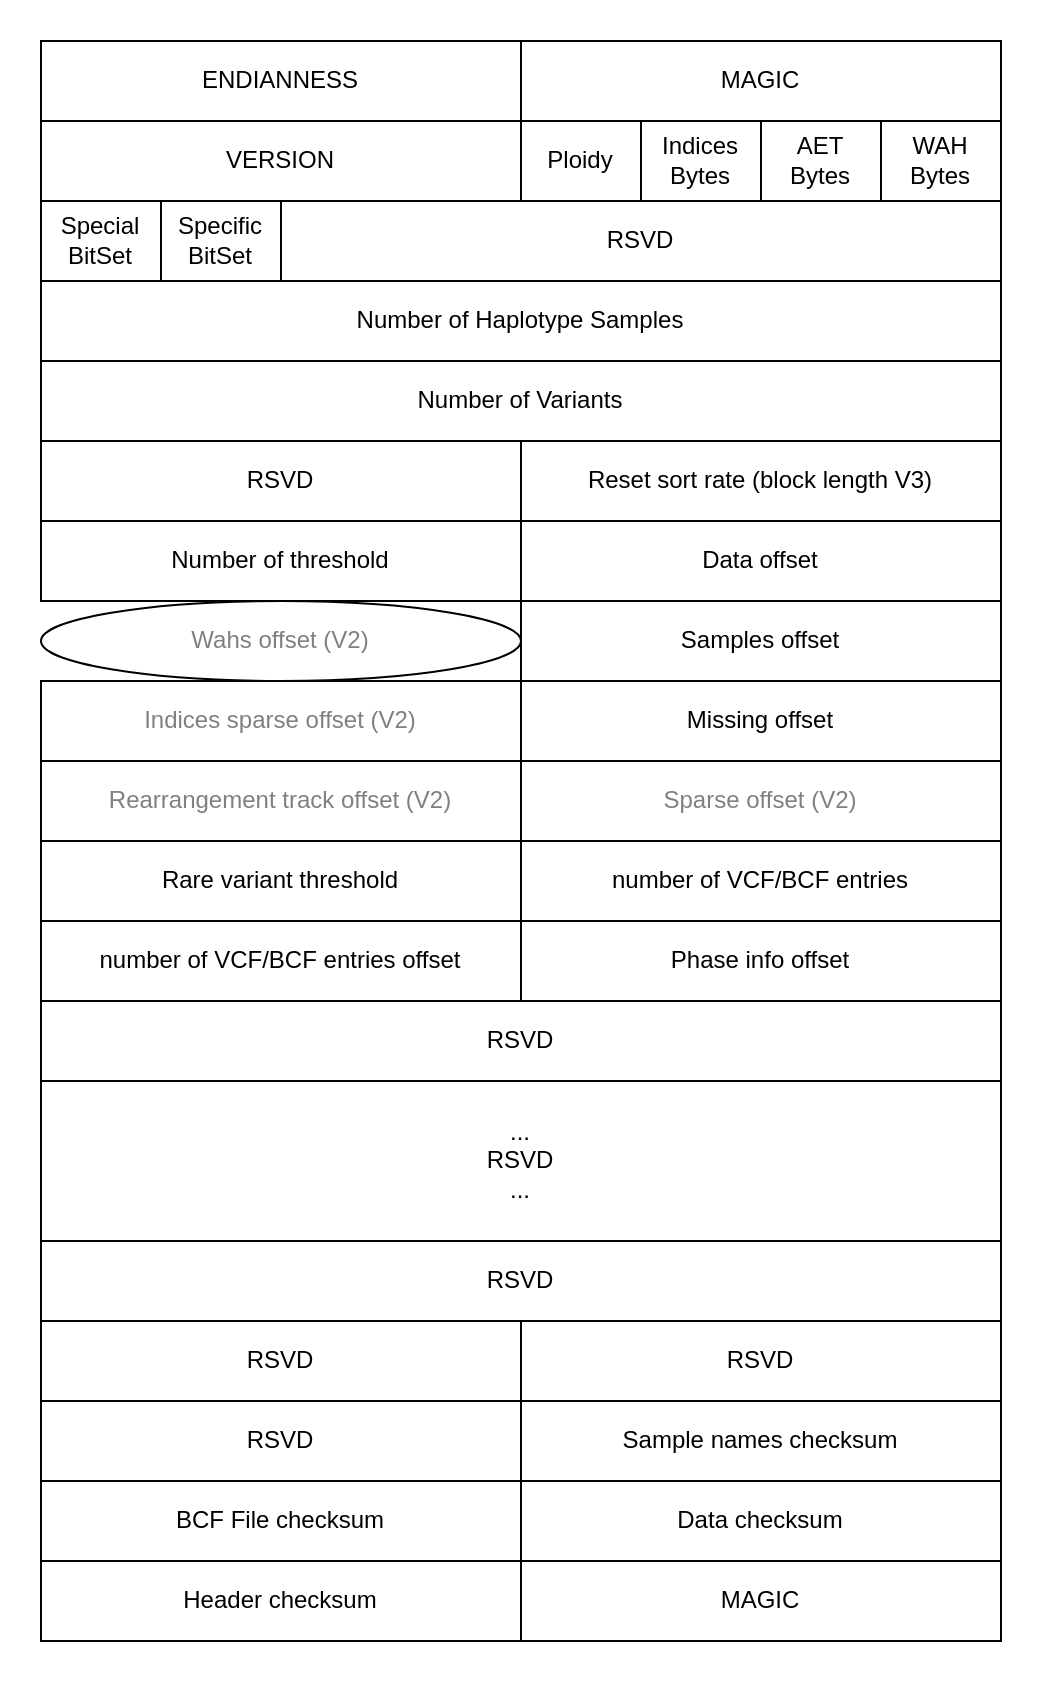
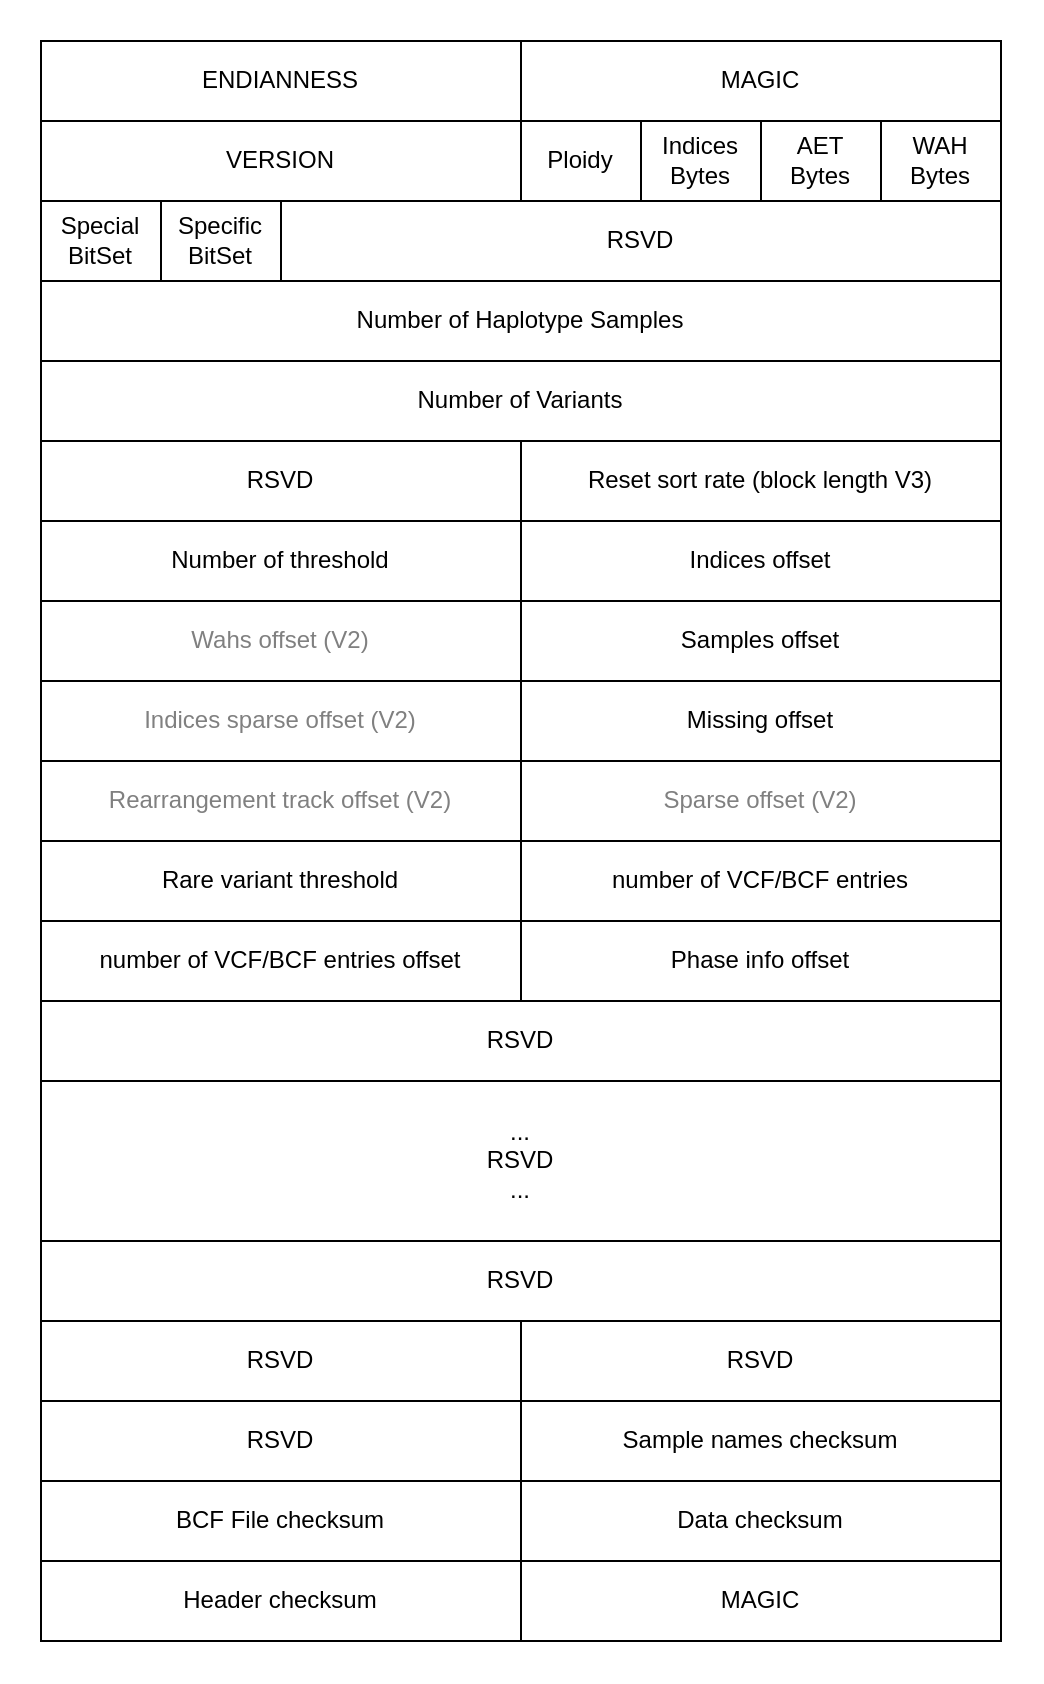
(761, 561) -> (761, 561)
(281, 641) -> (281, 641)
